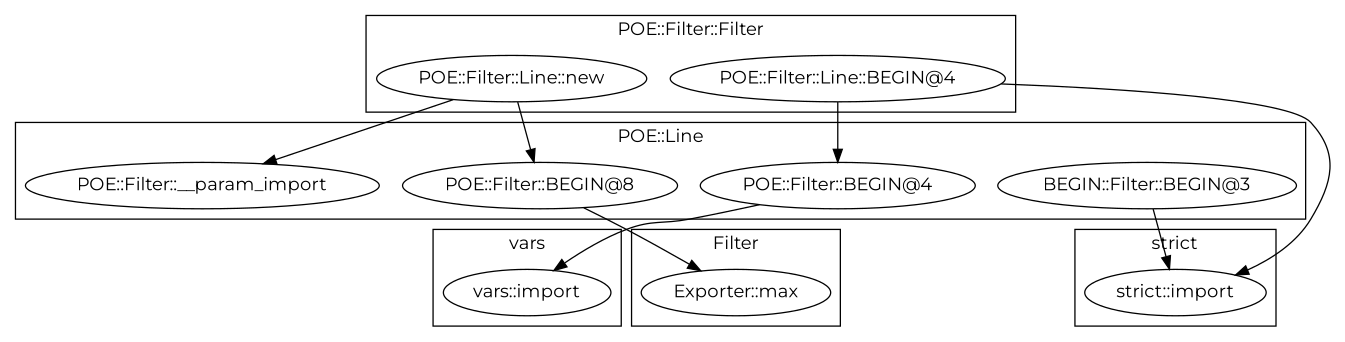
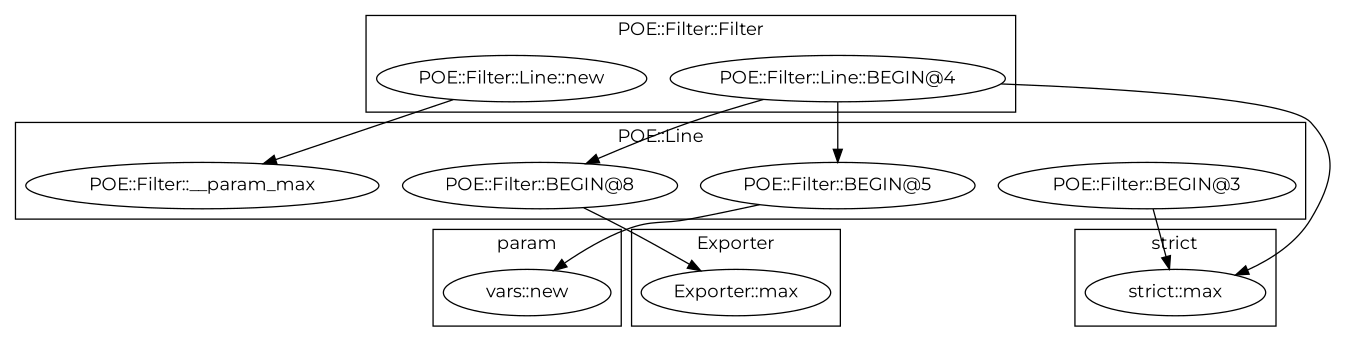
(525, 131) -> (667, 131)
(202, 186) -> (202, 186)
(838, 186) -> (838, 186)
(1147, 186) -> (1147, 186)
(527, 244) -> (527, 244)
(736, 244) -> (736, 244)
(527, 293) -> (527, 293)
(1175, 293) -> (1175, 293)
